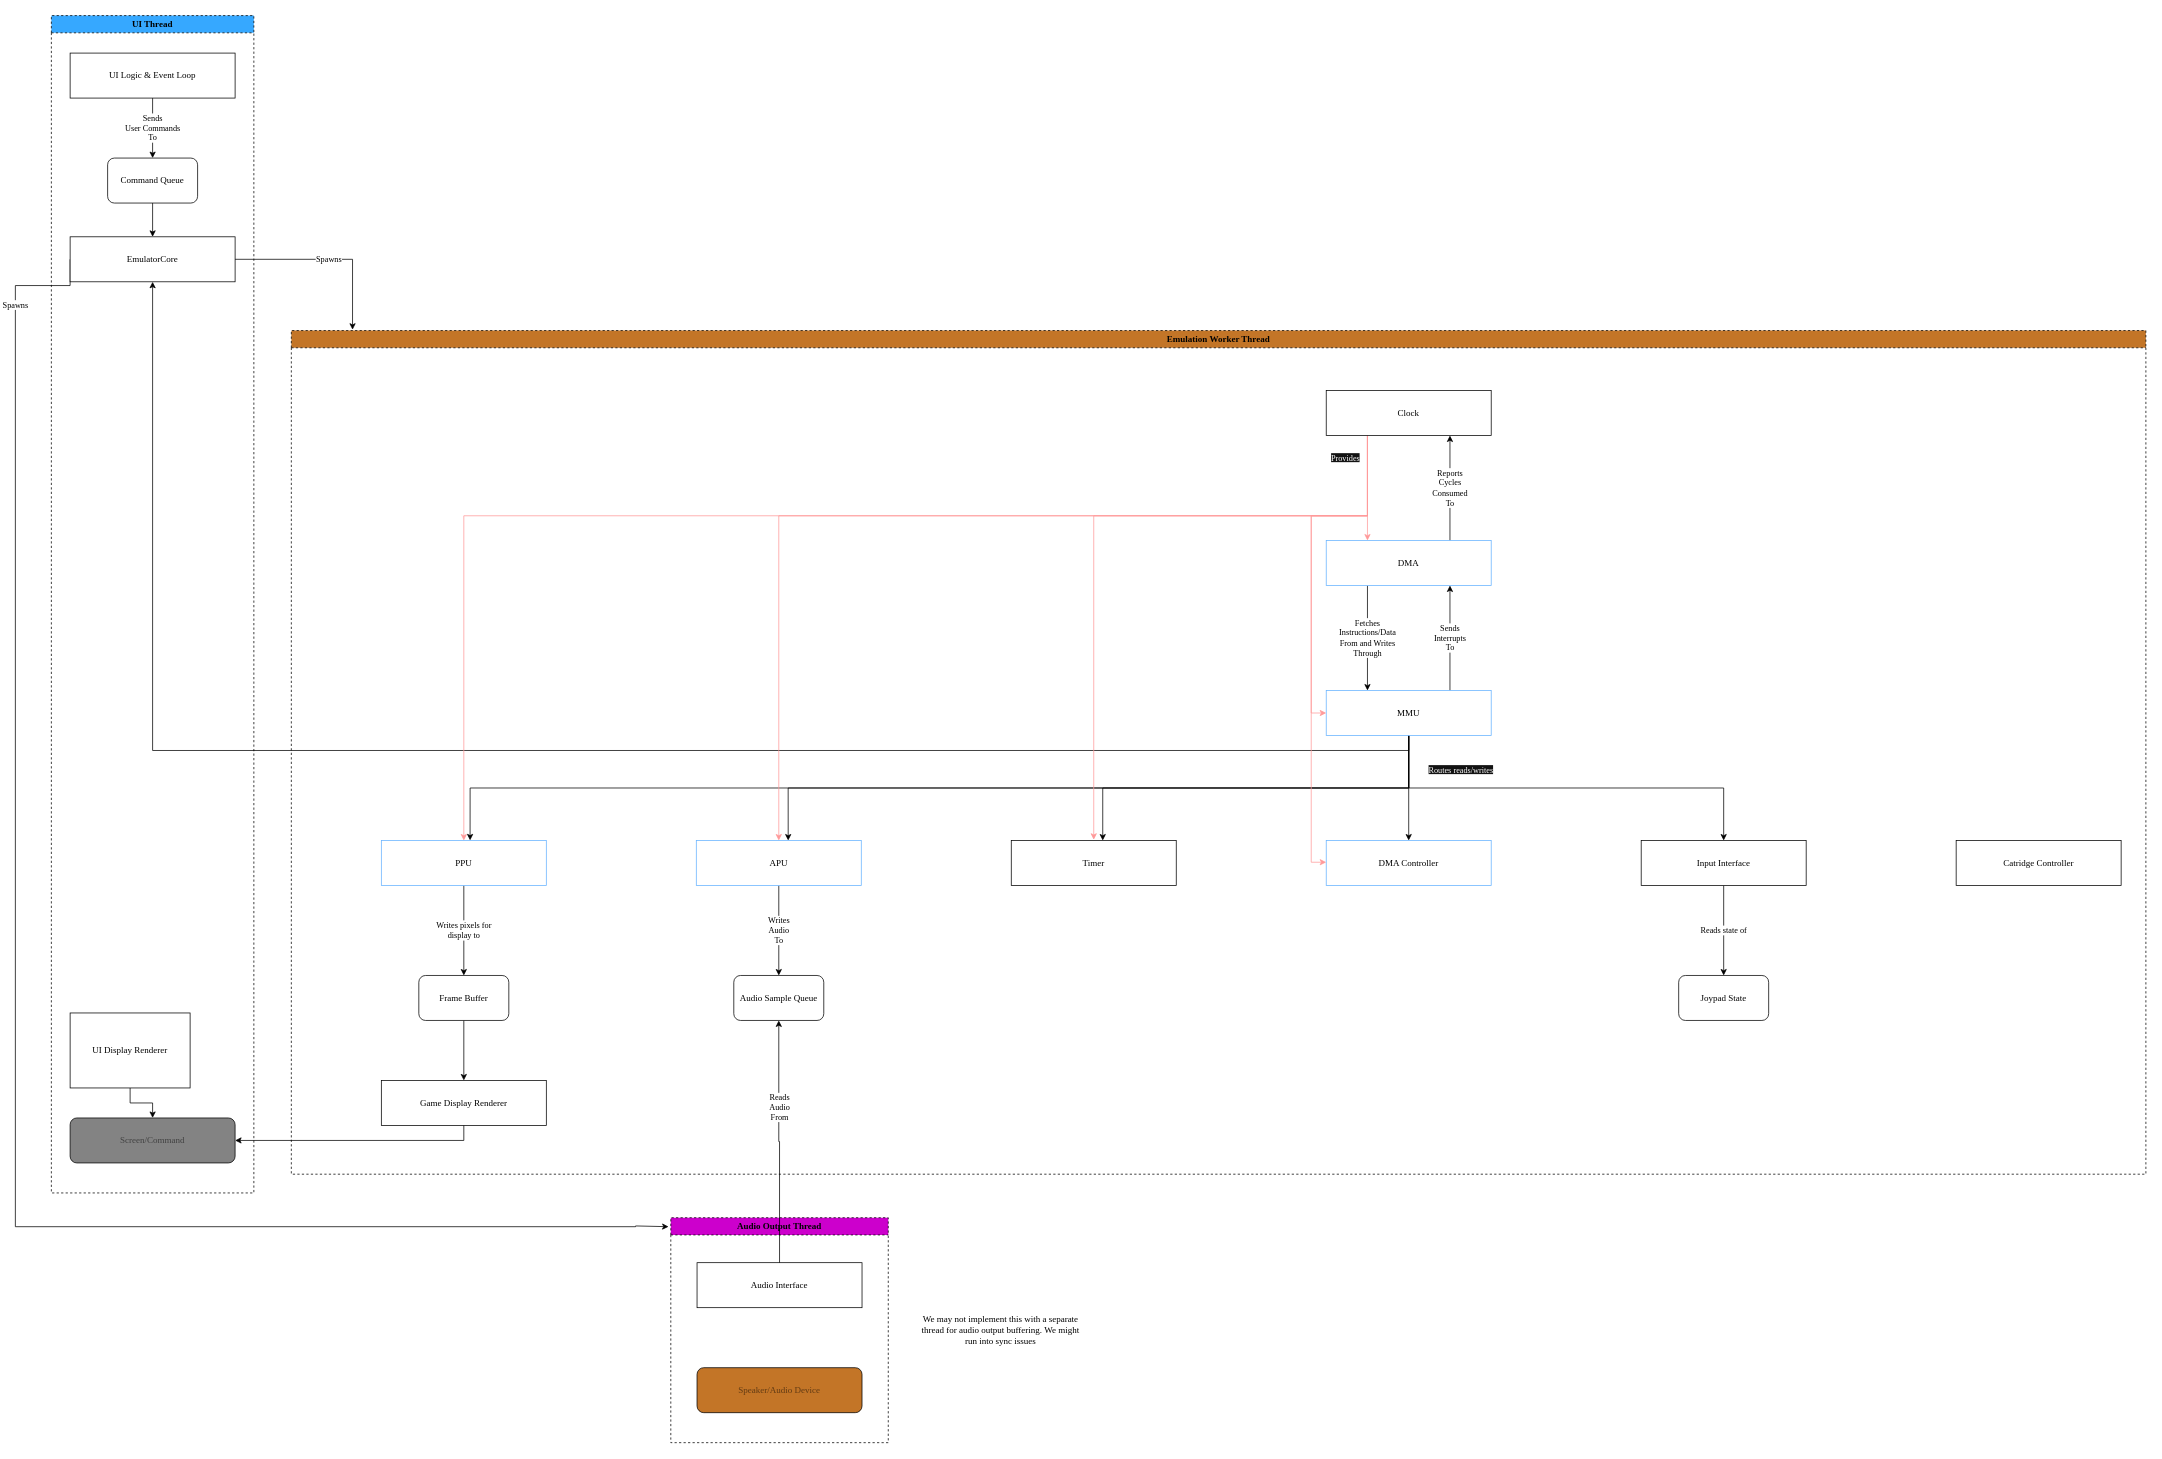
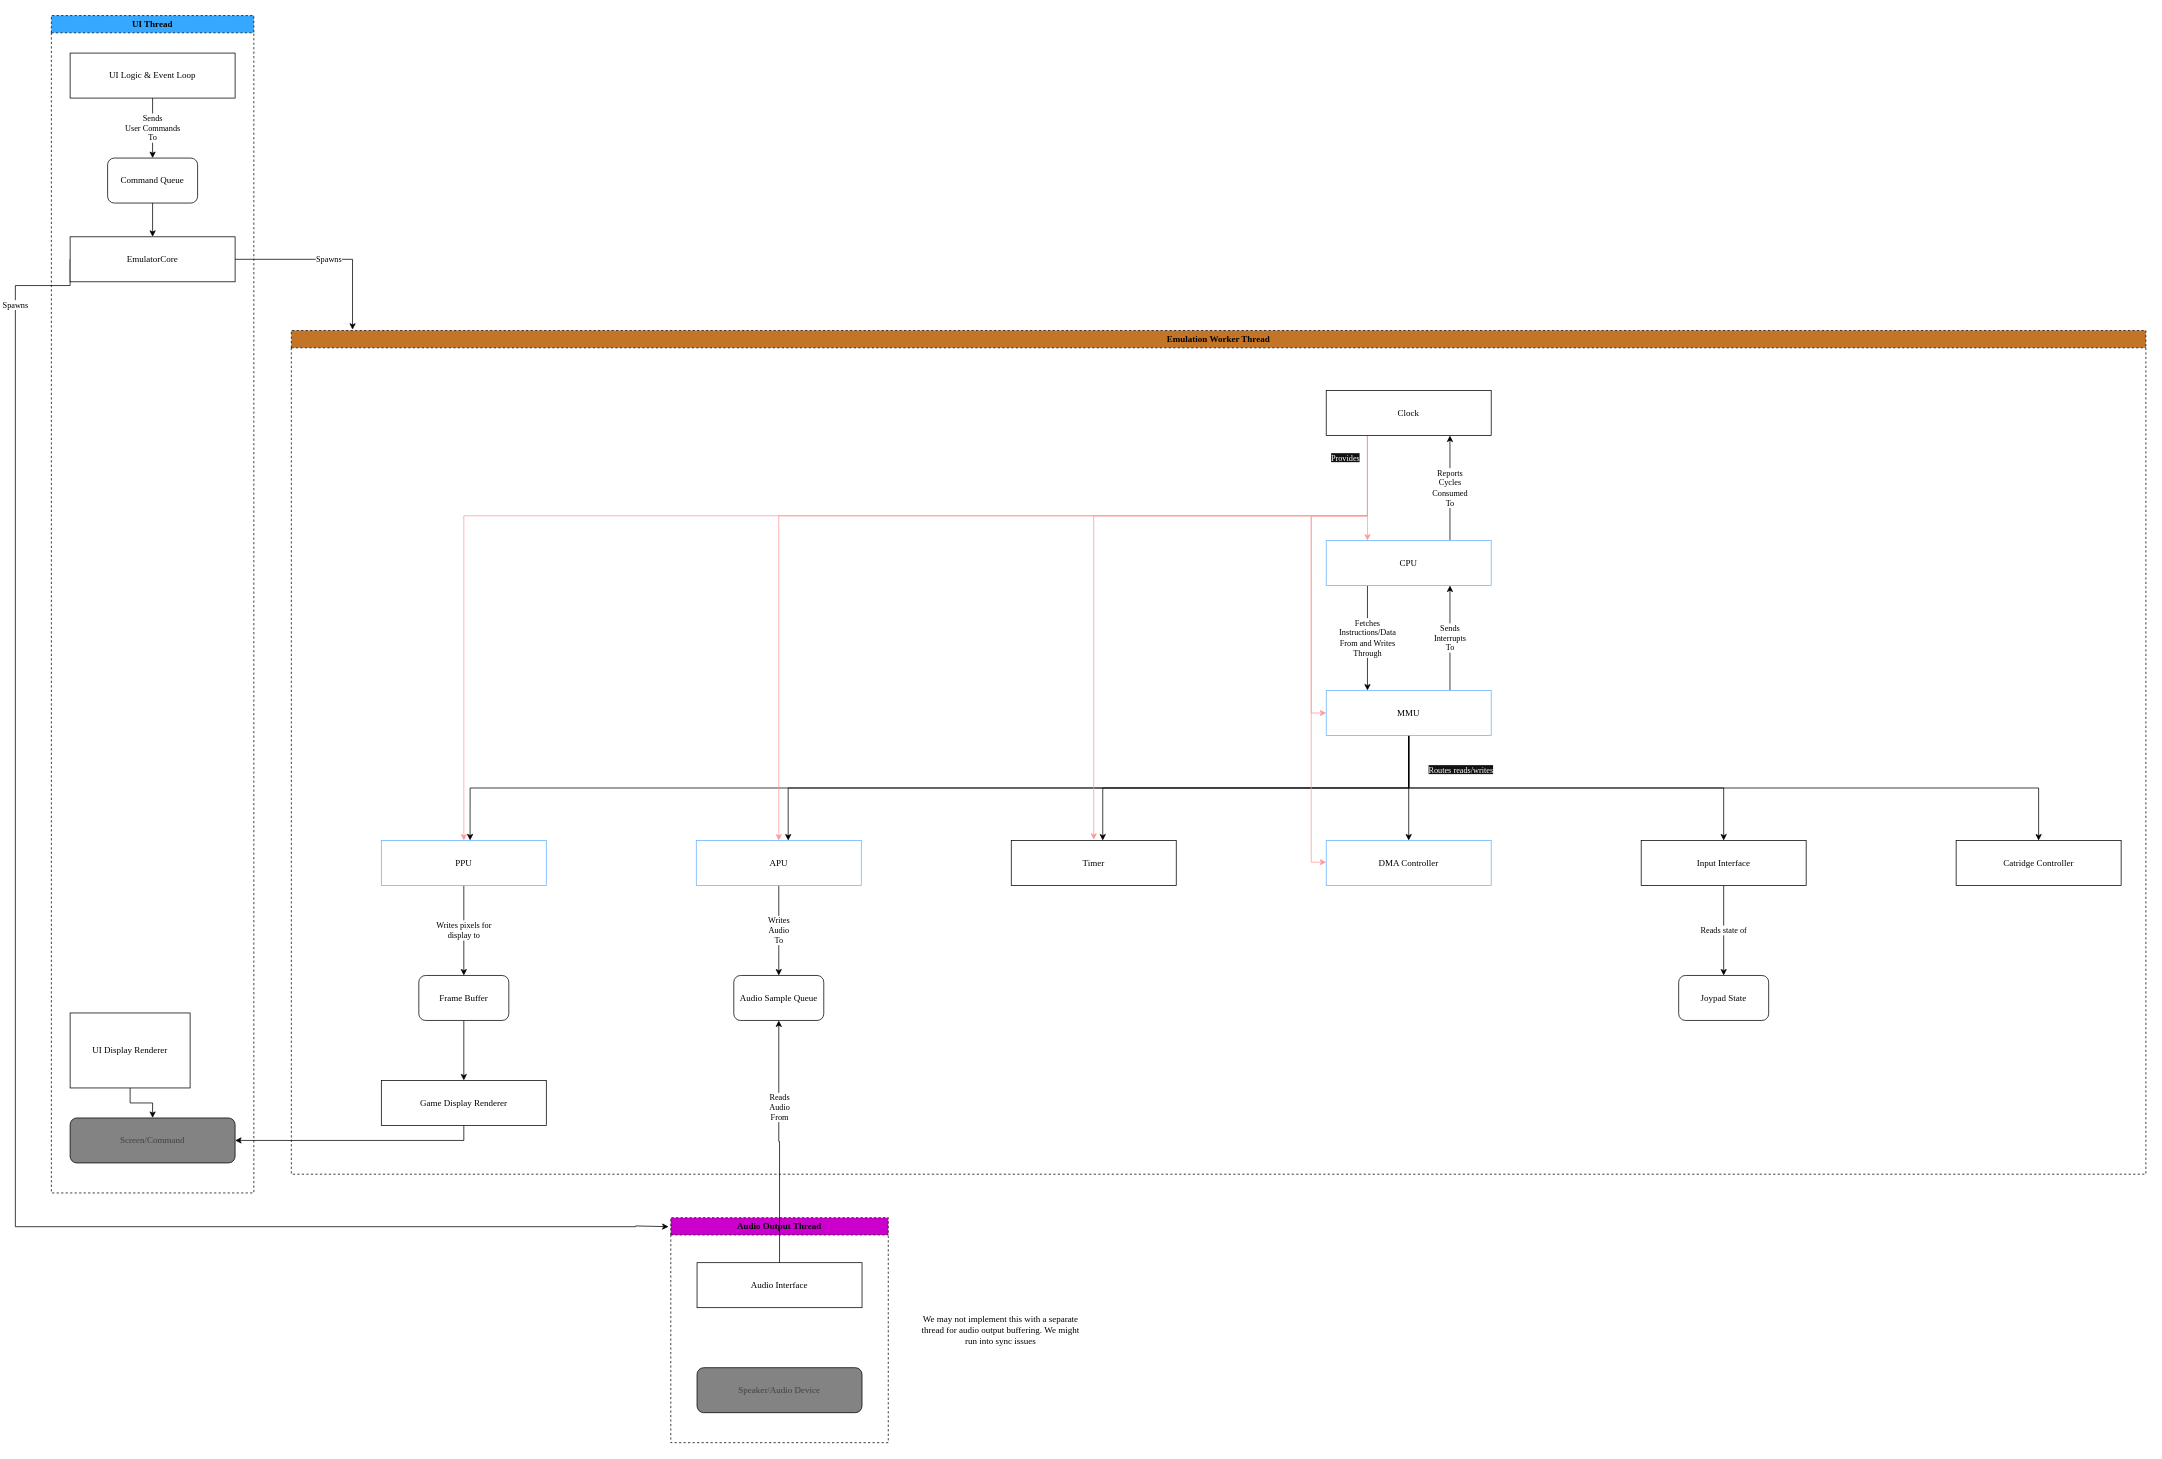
(1409, 563) -> (1409, 563)
(548, 750) -> (2039, 810)
(780, 1390) -> (780, 1390)
